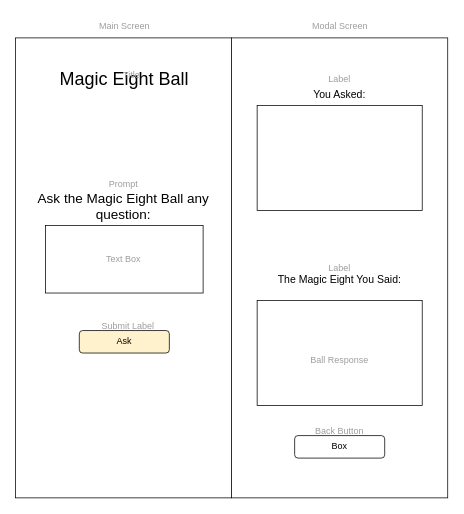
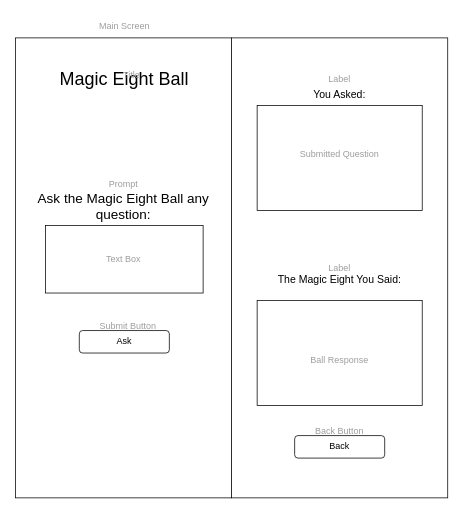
(339, 27) -> none
none -> (339, 154)
(128, 327) -> (128, 327)
(124, 342) -> (124, 342)
(339, 447) -> (339, 447)
